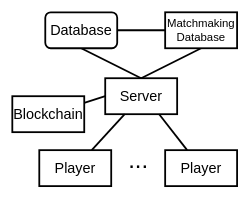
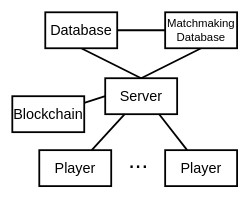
(81, 30) -> (81, 30)
